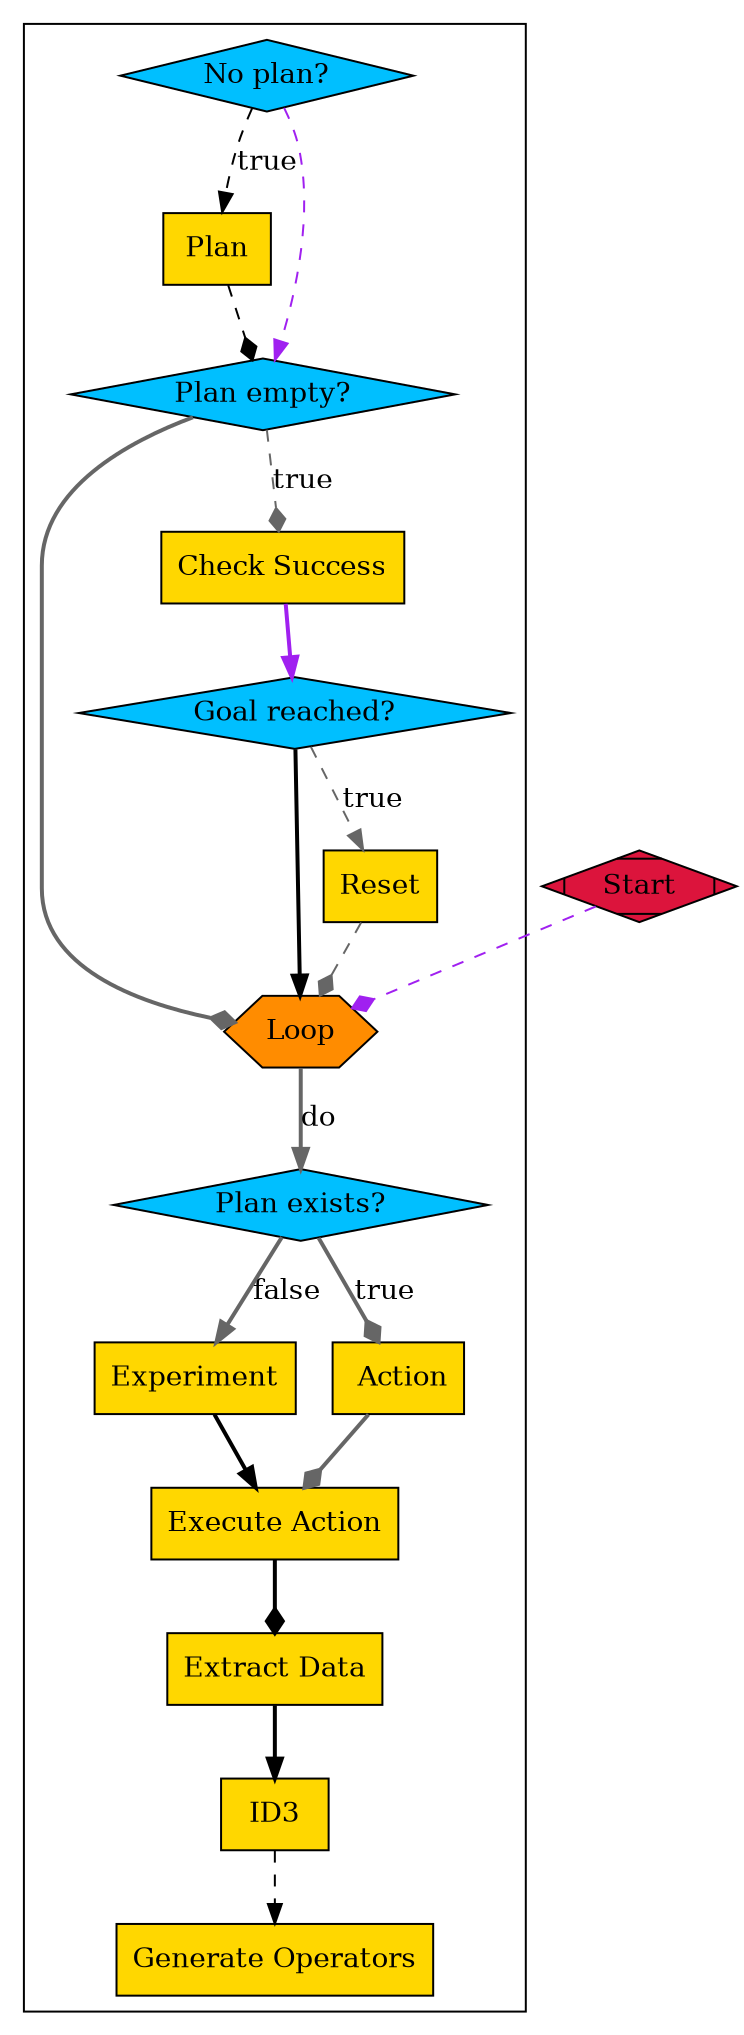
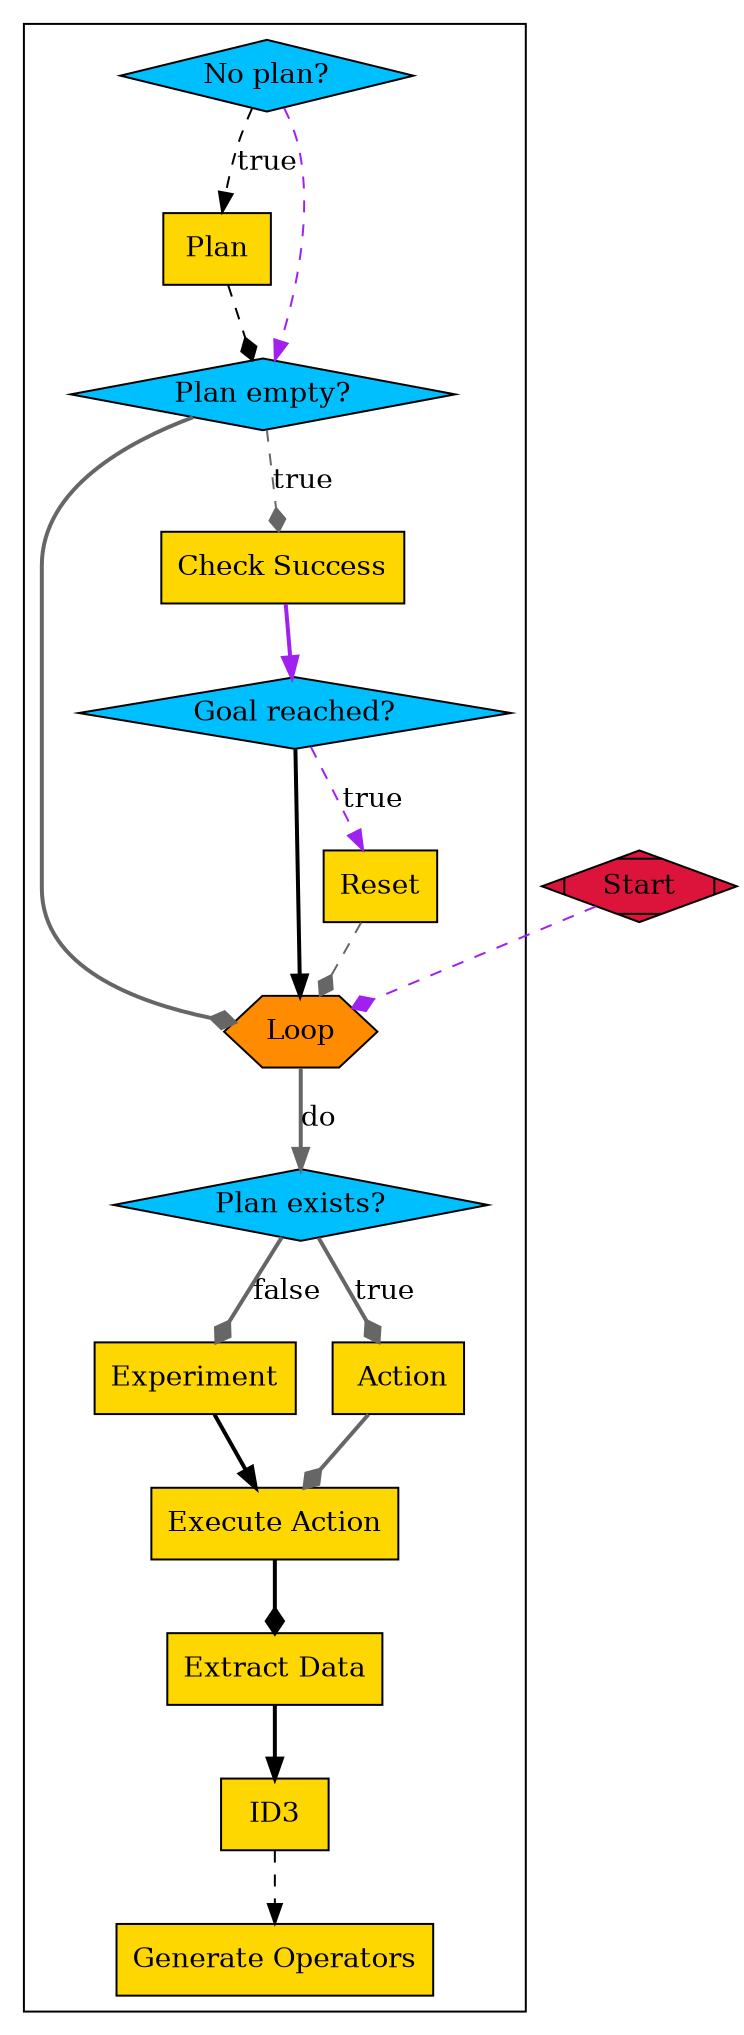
(332, 789) -> (332, 789)
(254, 1281) -> (254, 1281)
